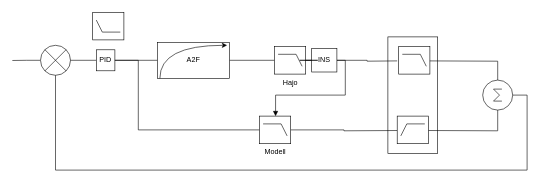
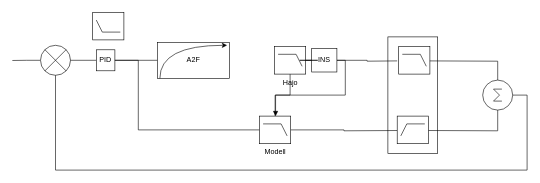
(252, 60) -> (290, 83)
